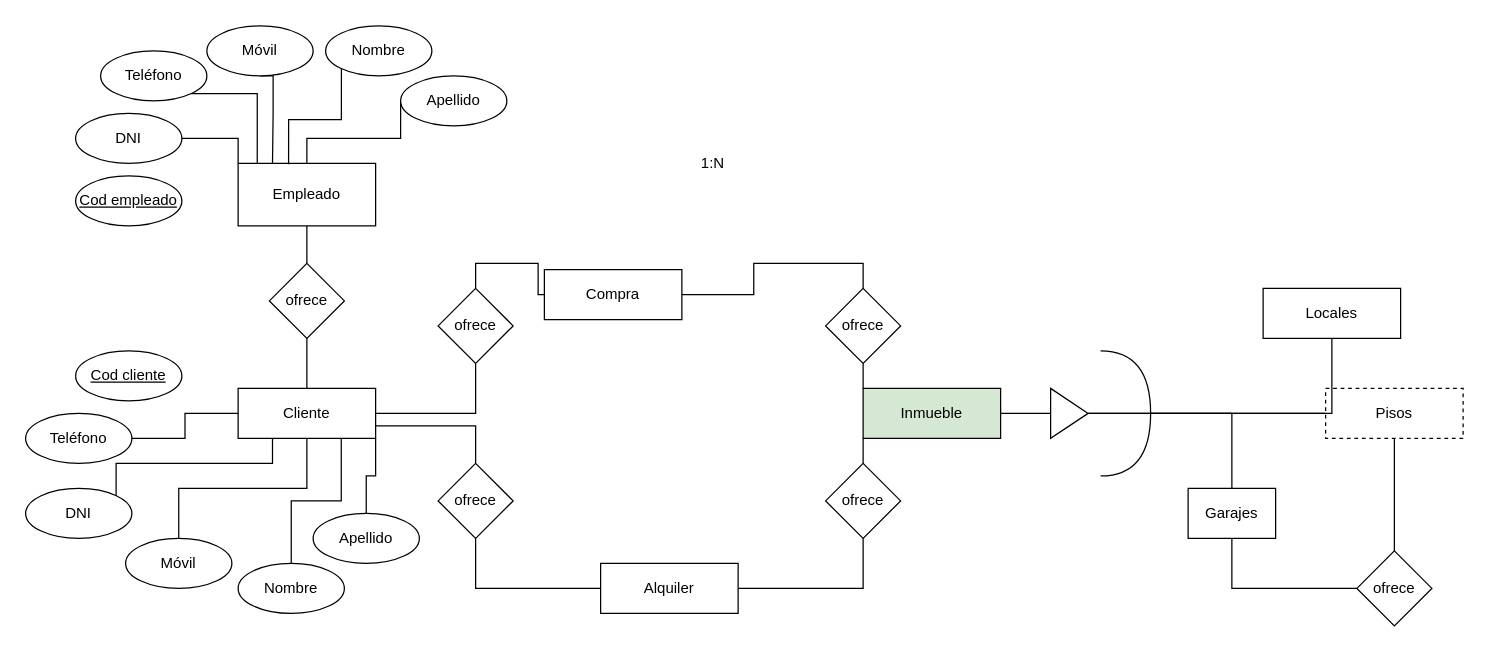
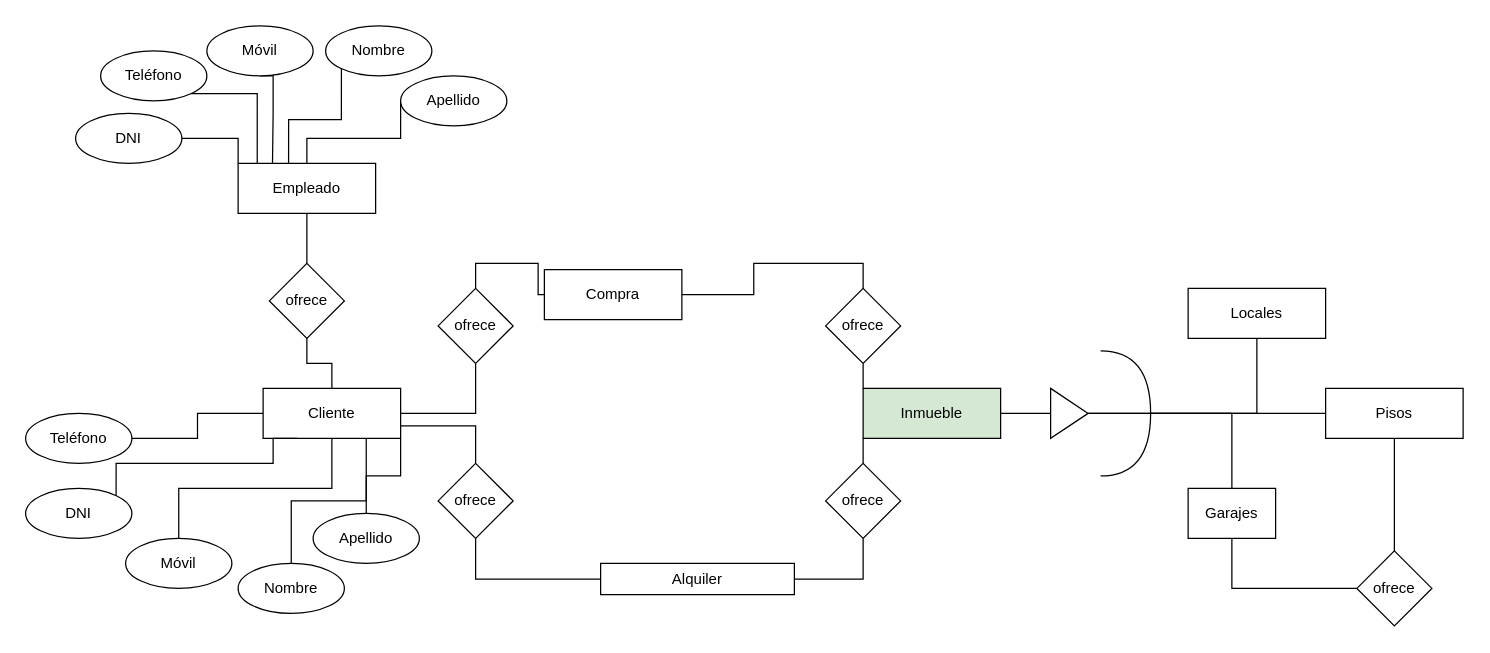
(713, 163) -> none
(307, 194) -> (307, 188)
(129, 201) -> none
(1332, 313) -> (1257, 313)
(129, 376) -> none
(307, 413) -> (332, 413)
(1394, 413) -> (1394, 413)
(669, 588) -> (698, 579)
